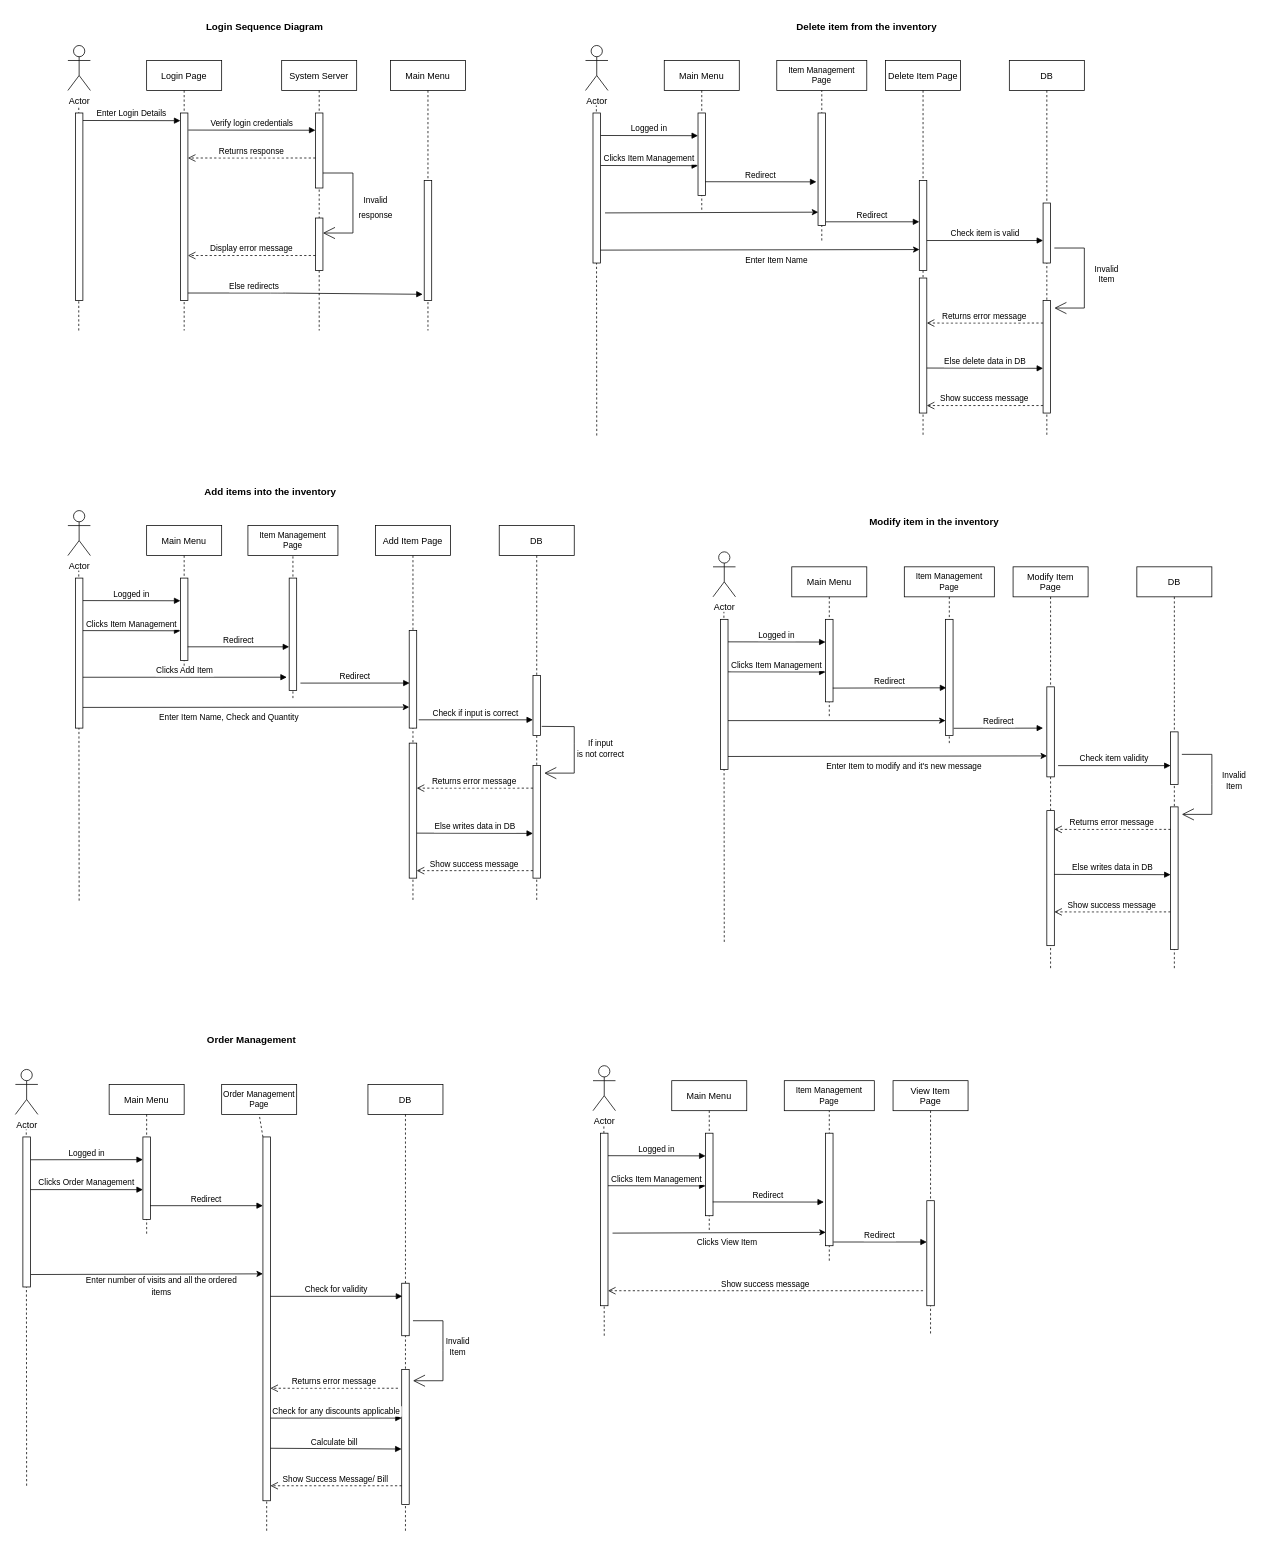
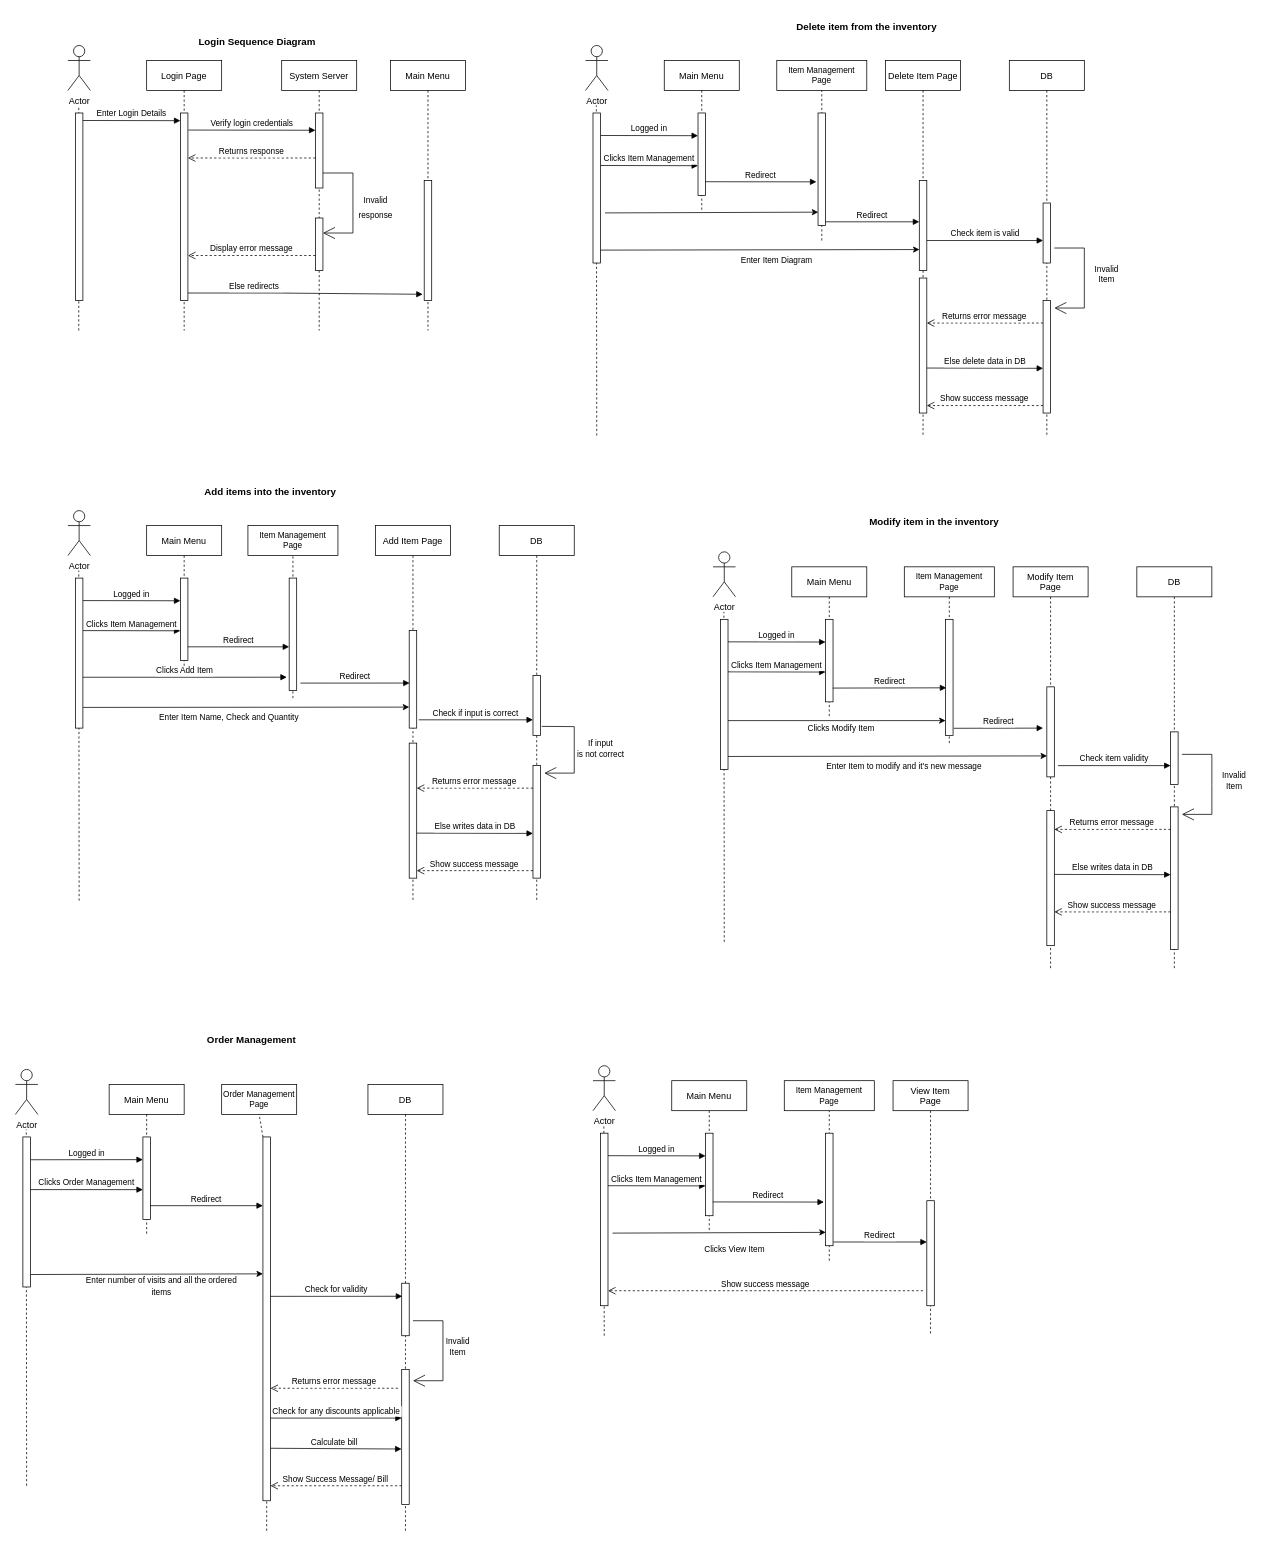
(265, 27) -> (257, 42)
(777, 259) -> (777, 259)
none -> (841, 728)
(727, 1242) -> (735, 1249)
